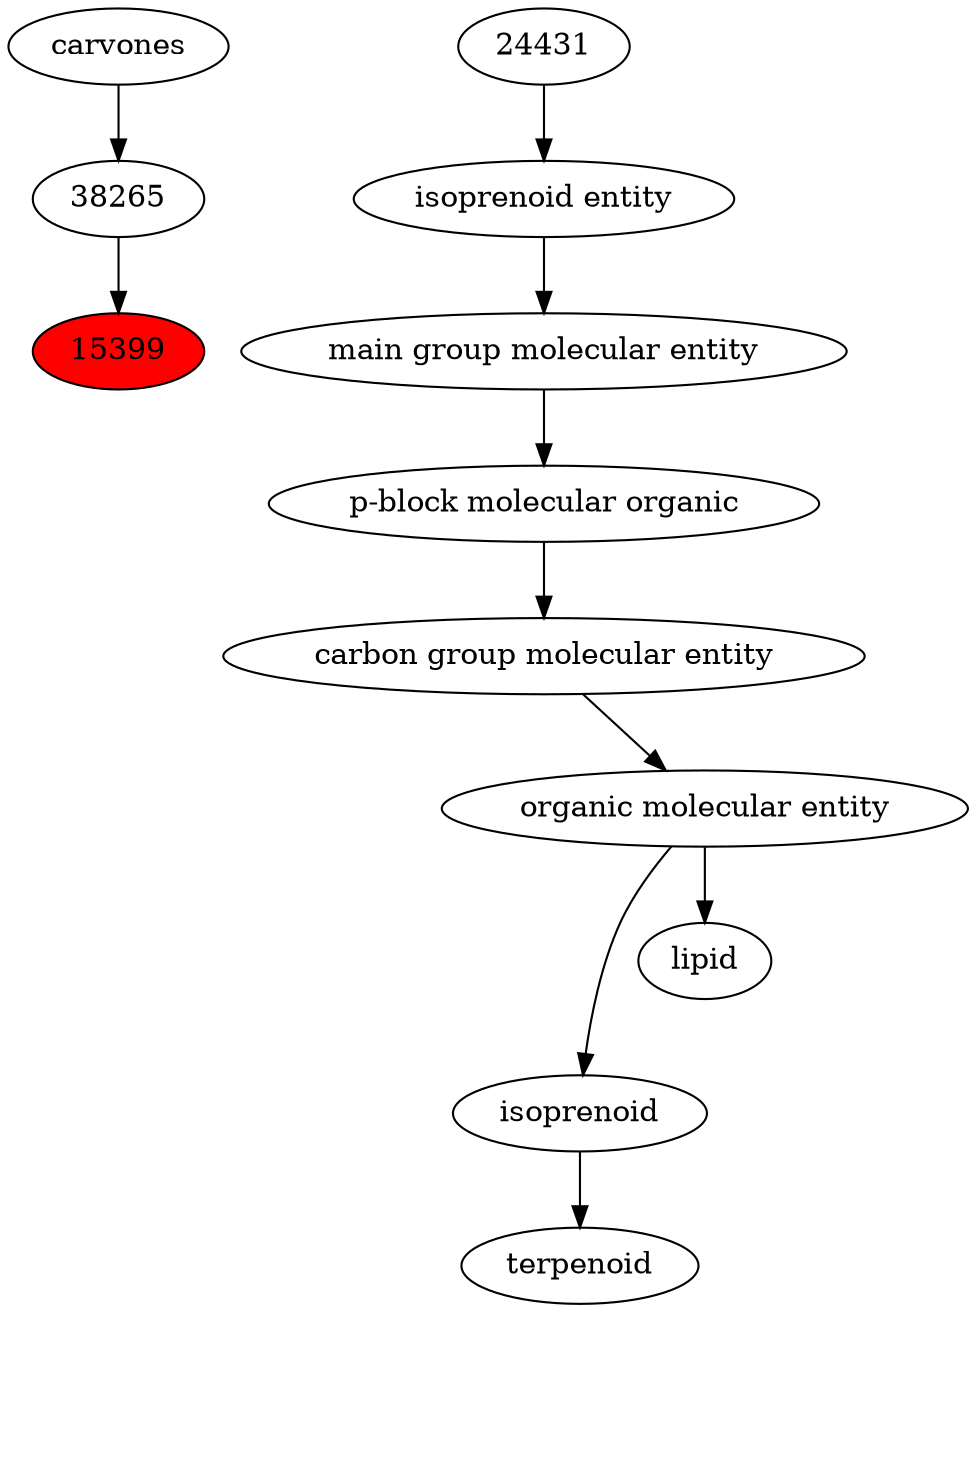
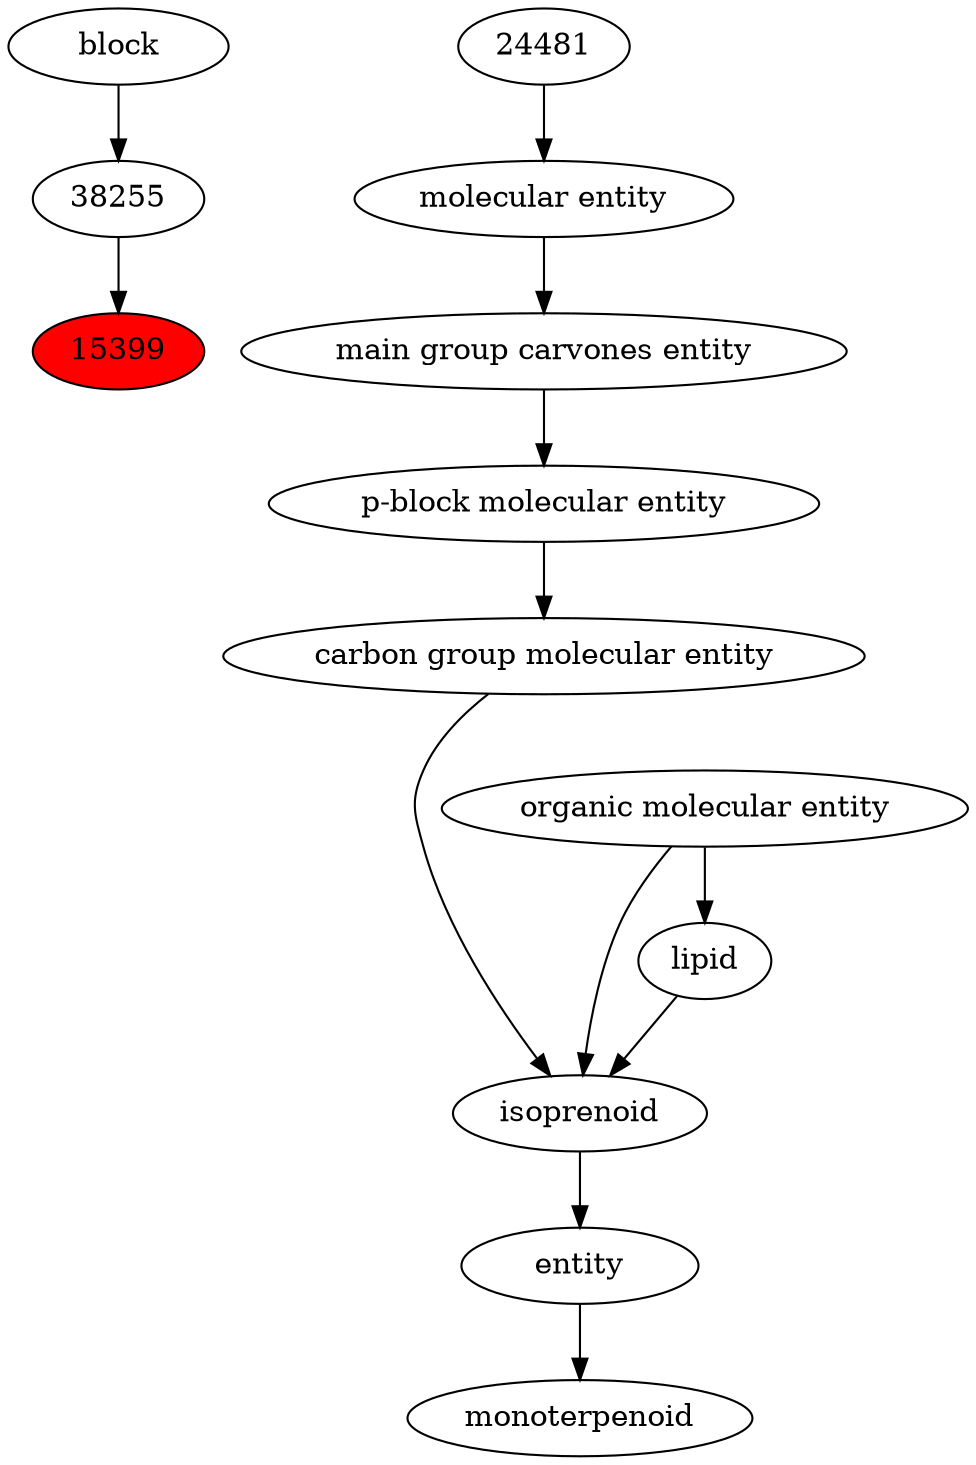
(119, 47) -> (119, 47)
(544, 47) -> (544, 47)
(119, 199) -> (119, 199)
(544, 199) -> (544, 199)
(544, 351) -> (544, 351)
(544, 504) -> (544, 504)
(616, 725) -> (433, 876)
none -> (651, 1027)
(580, 1266) -> (580, 1266)
none -> (580, 1418)
